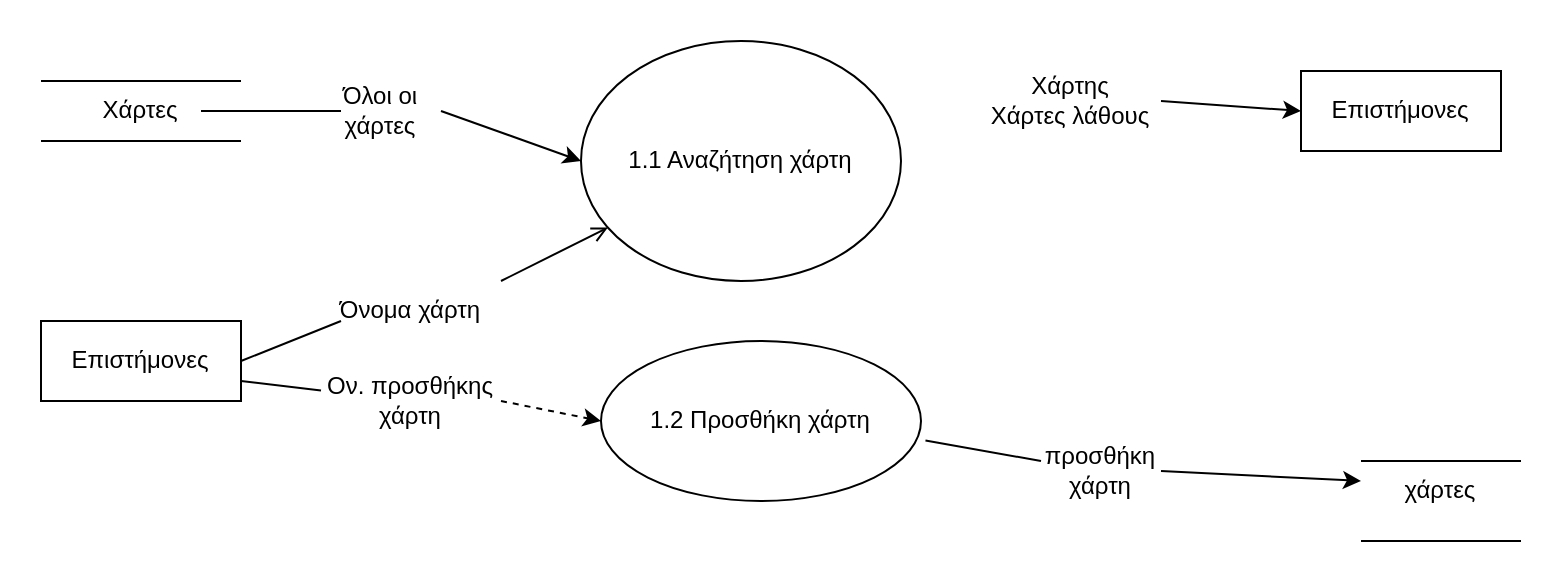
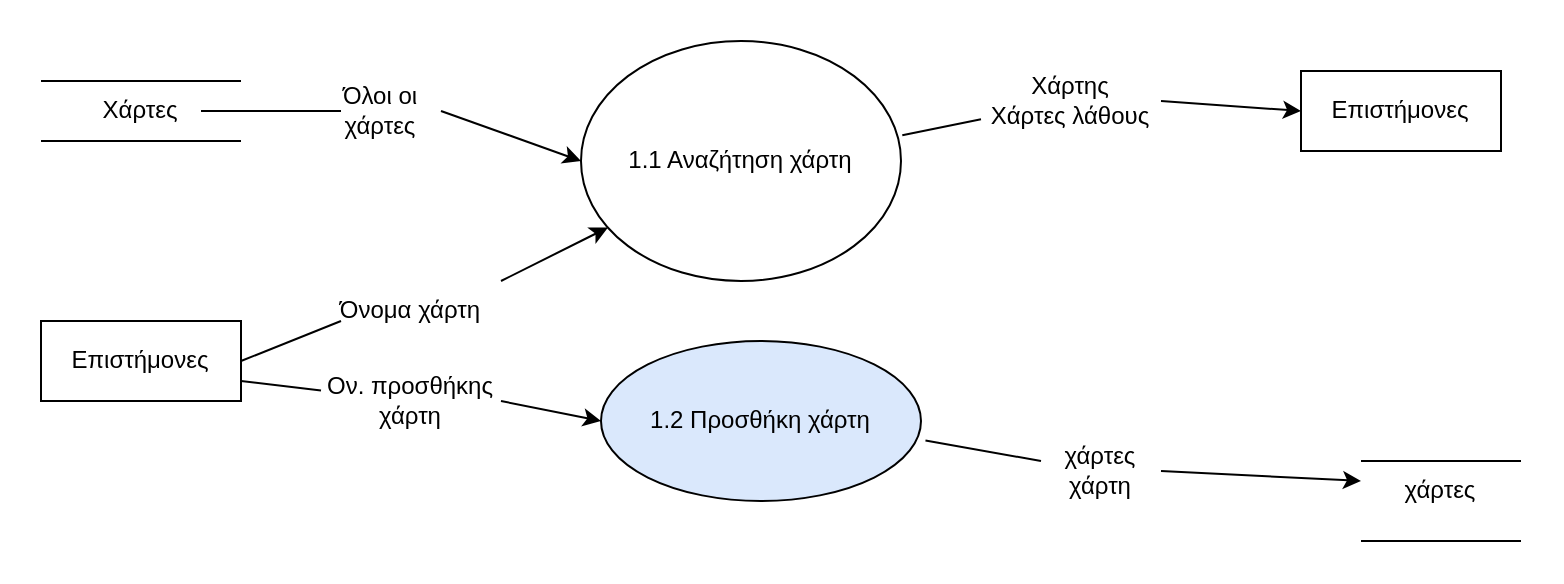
none -> (942, 127)
(598, 233) -> (595, 234)
(544, 410) -> (544, 410)
(761, 421) -> (761, 421)
(1101, 471) -> (1101, 471)
